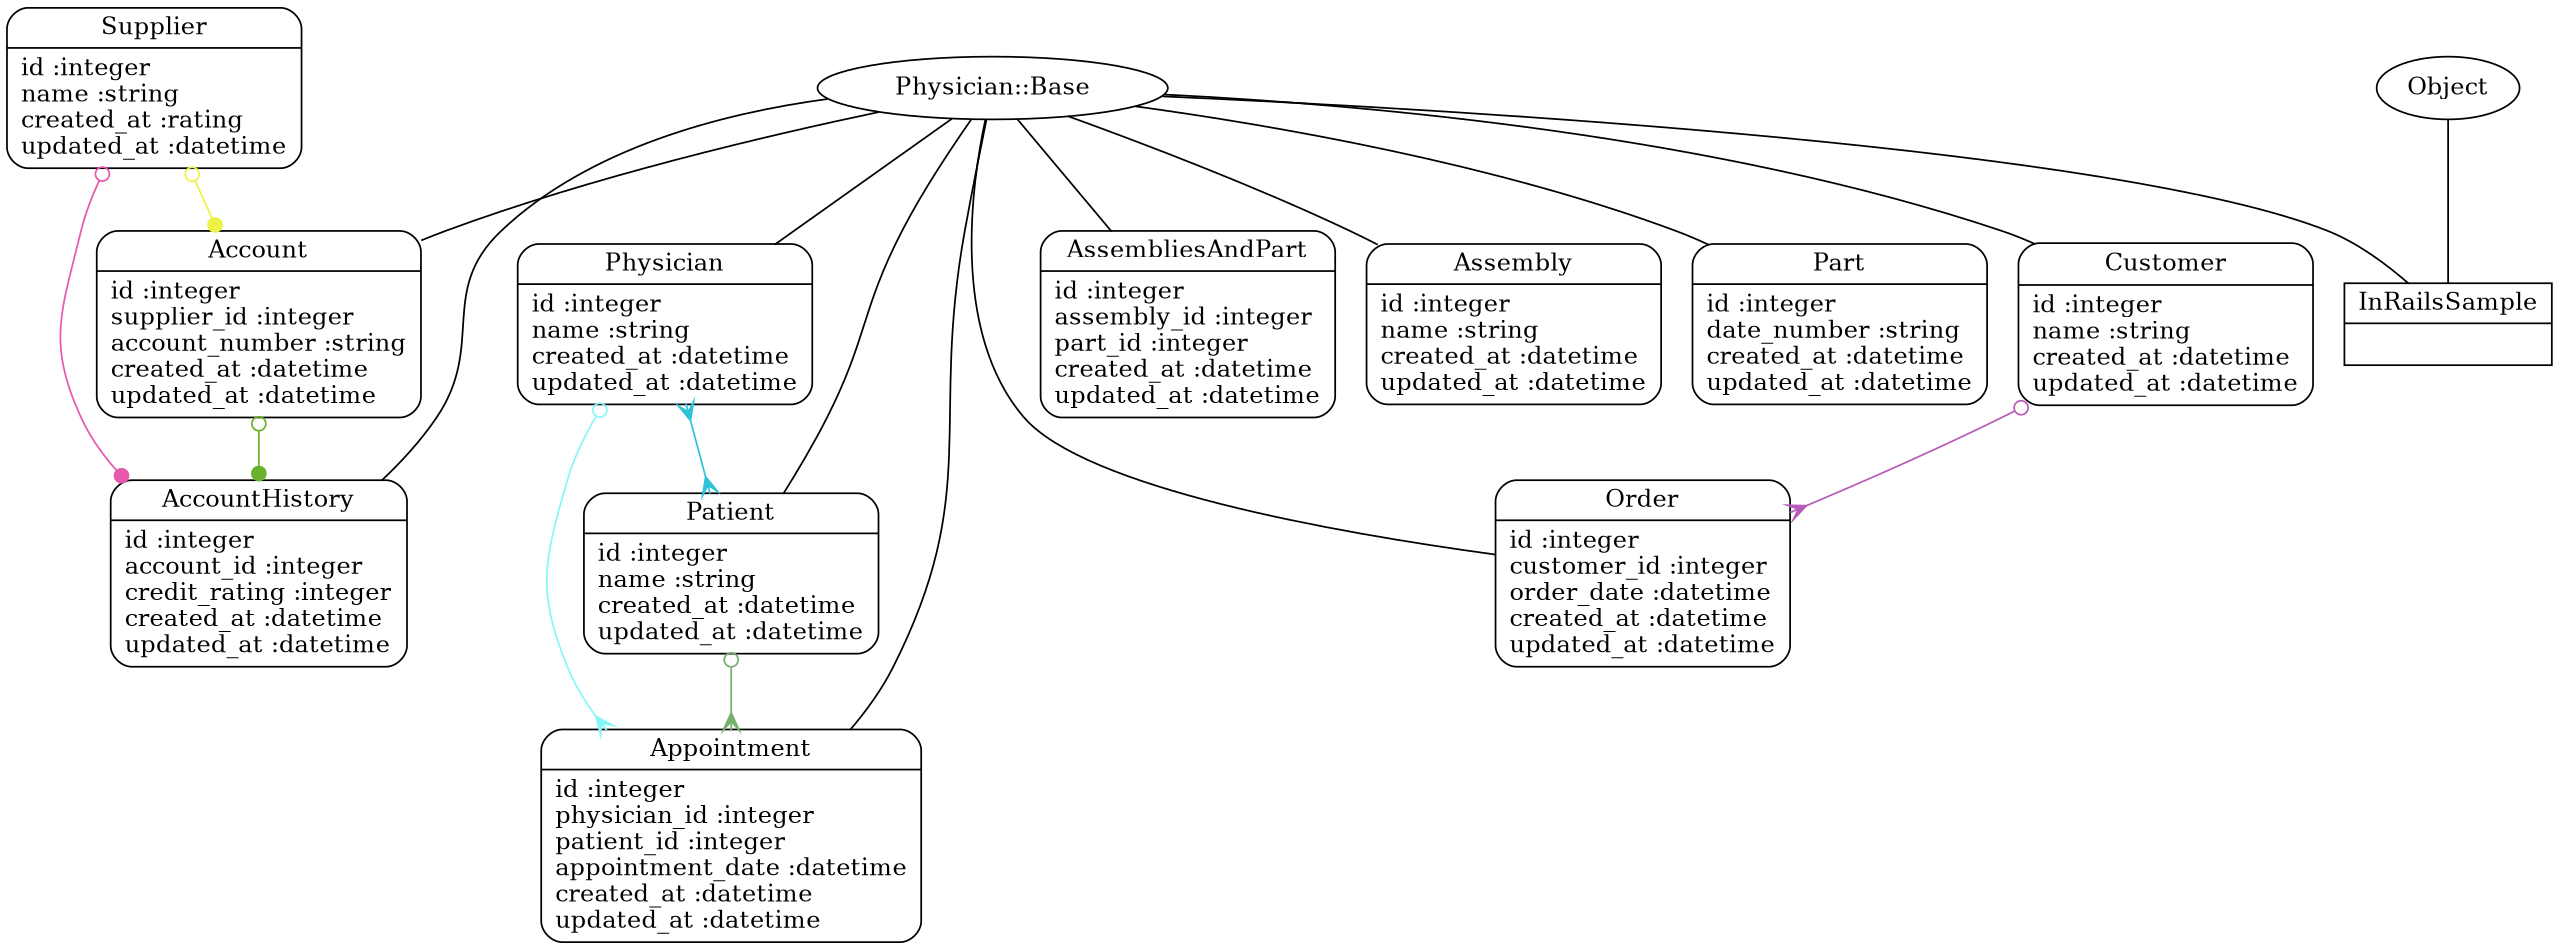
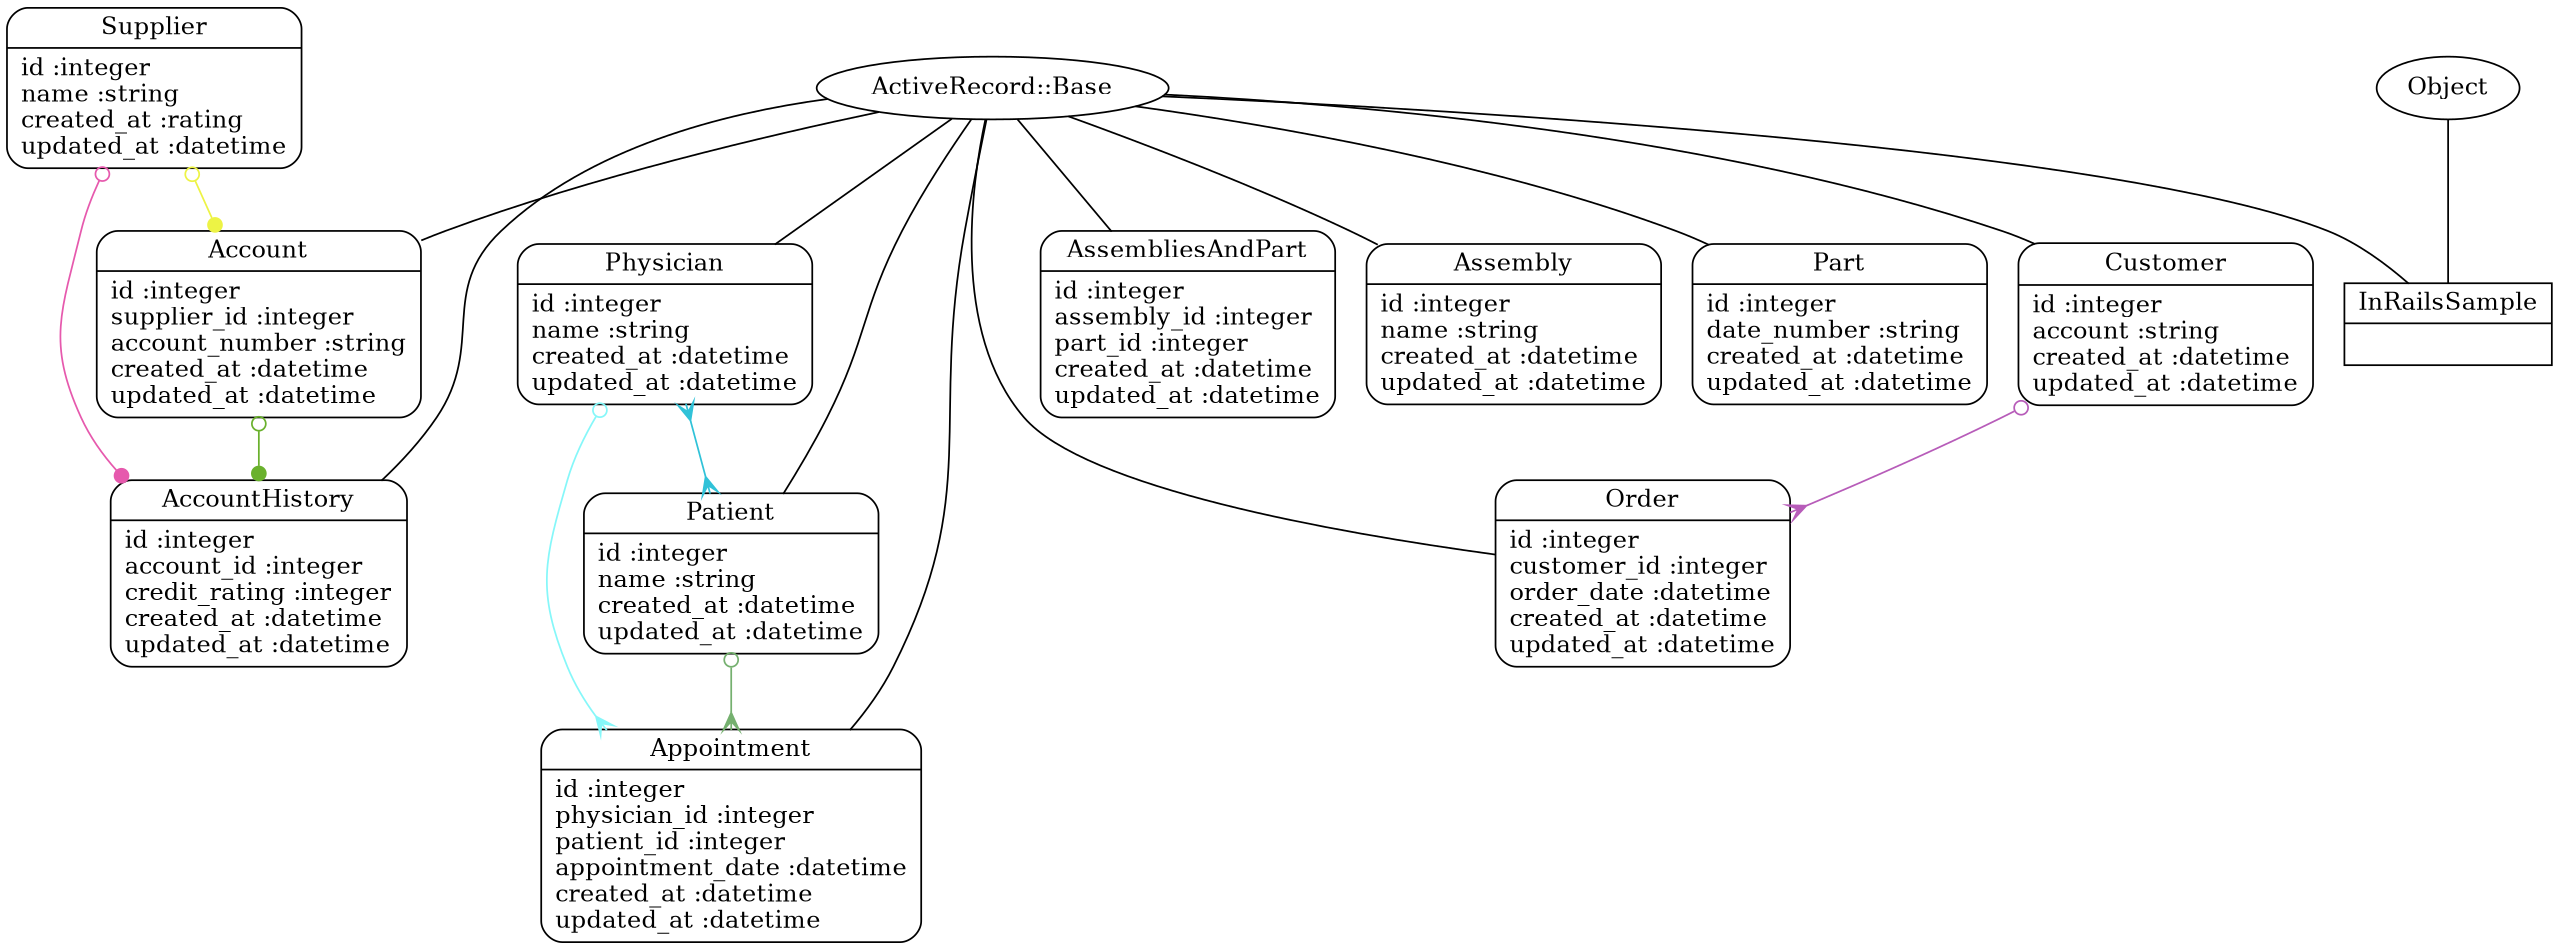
(993, 88) -> (993, 88)
(2112, 331) -> (2127, 331)
